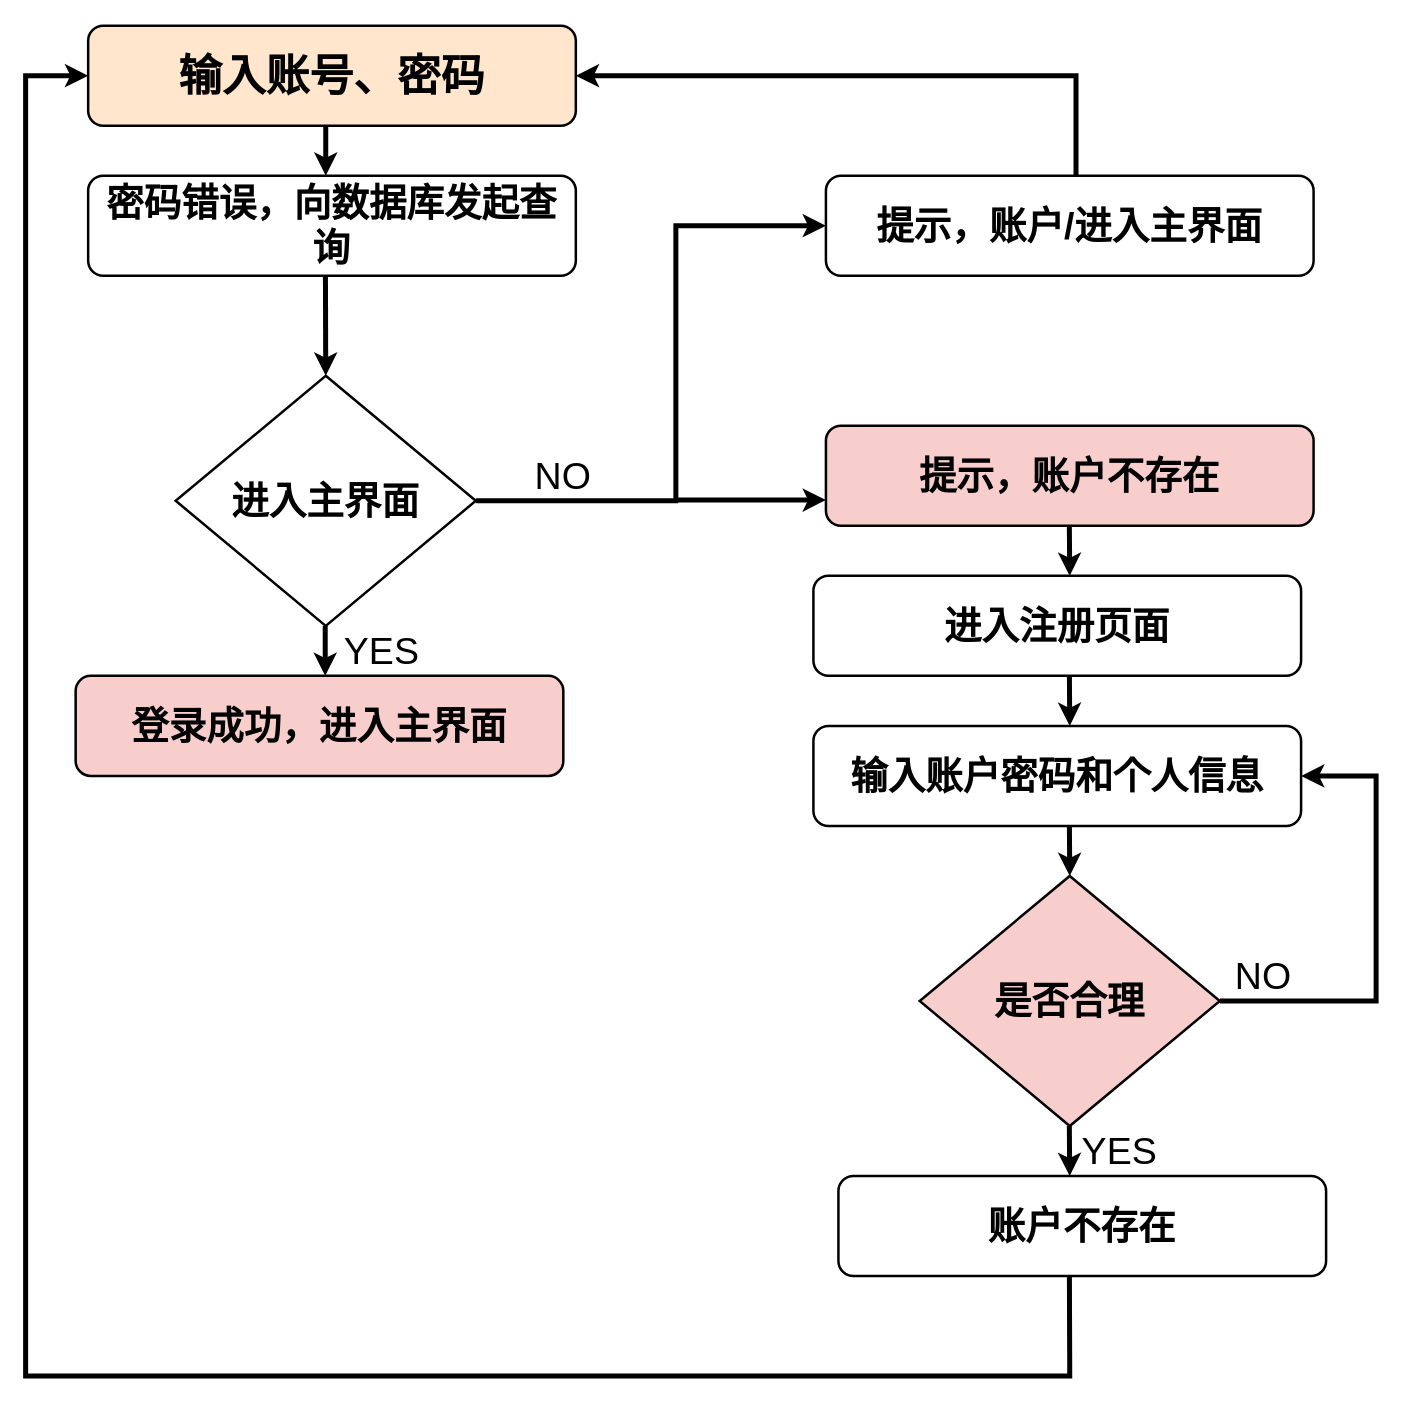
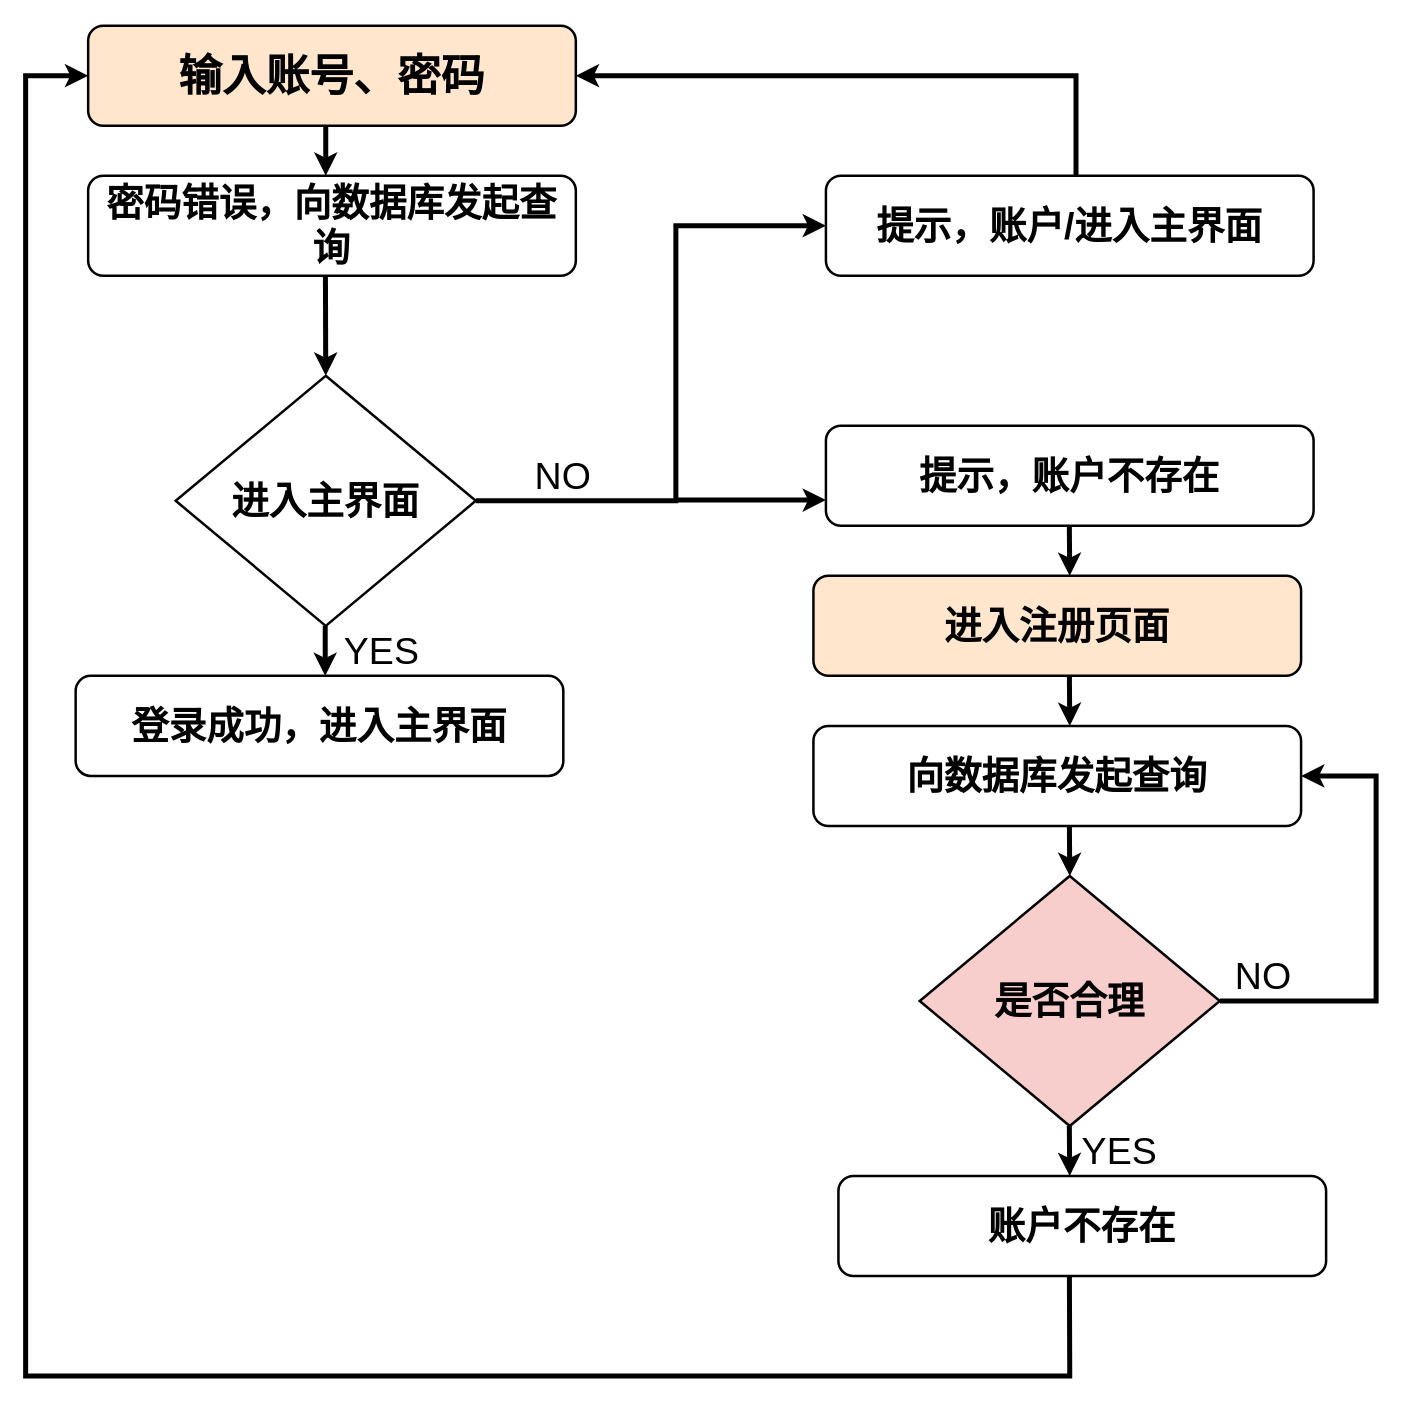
(1069, 476) -> (1069, 476)
(1057, 626) -> (1057, 626)
(319, 726) -> (319, 726)
(1057, 776) -> (1057, 776)
